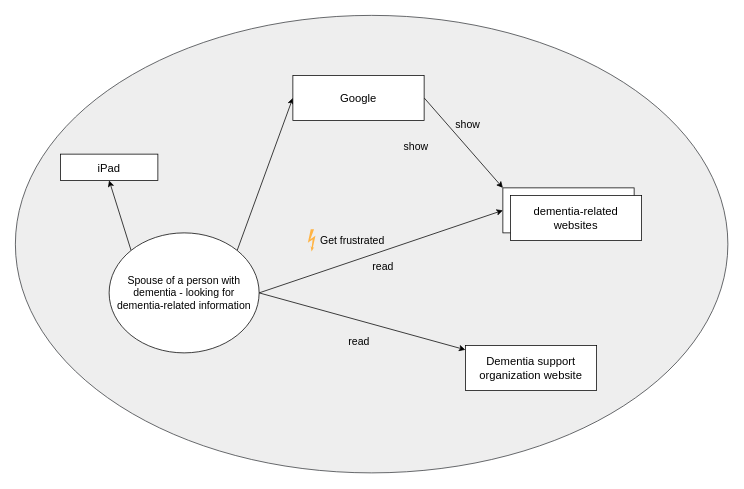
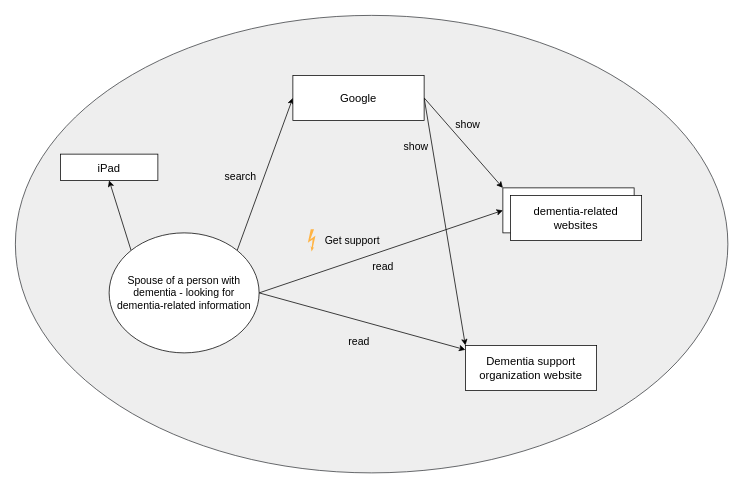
none -> (240, 177)
none -> (445, 221)
(353, 240) -> (353, 240)
